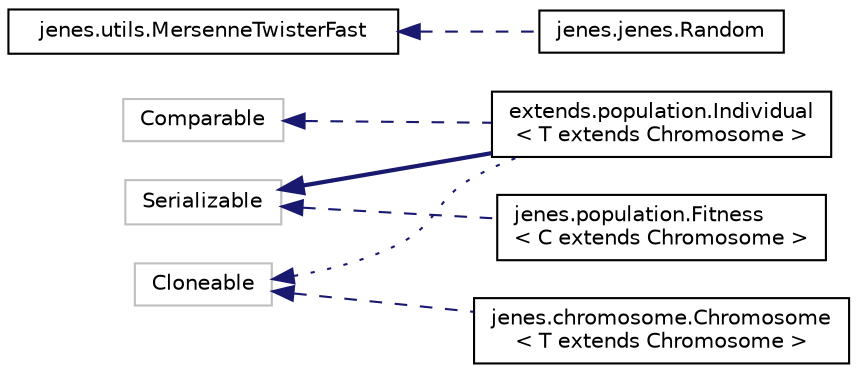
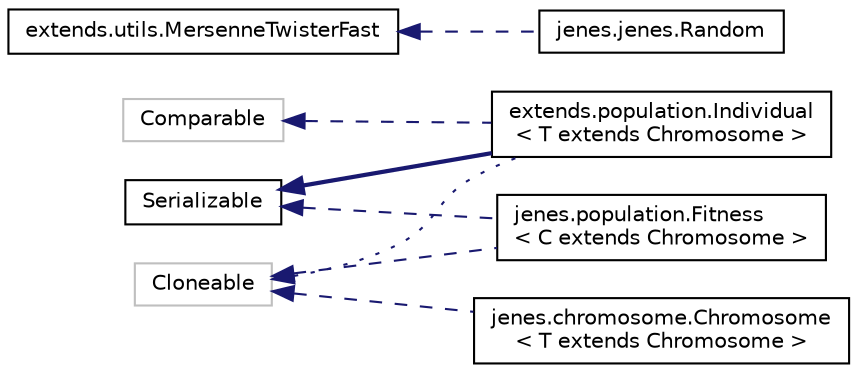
(203, 32) -> (203, 32)
(203, 202) -> (203, 202)
none -> (395, 261)
